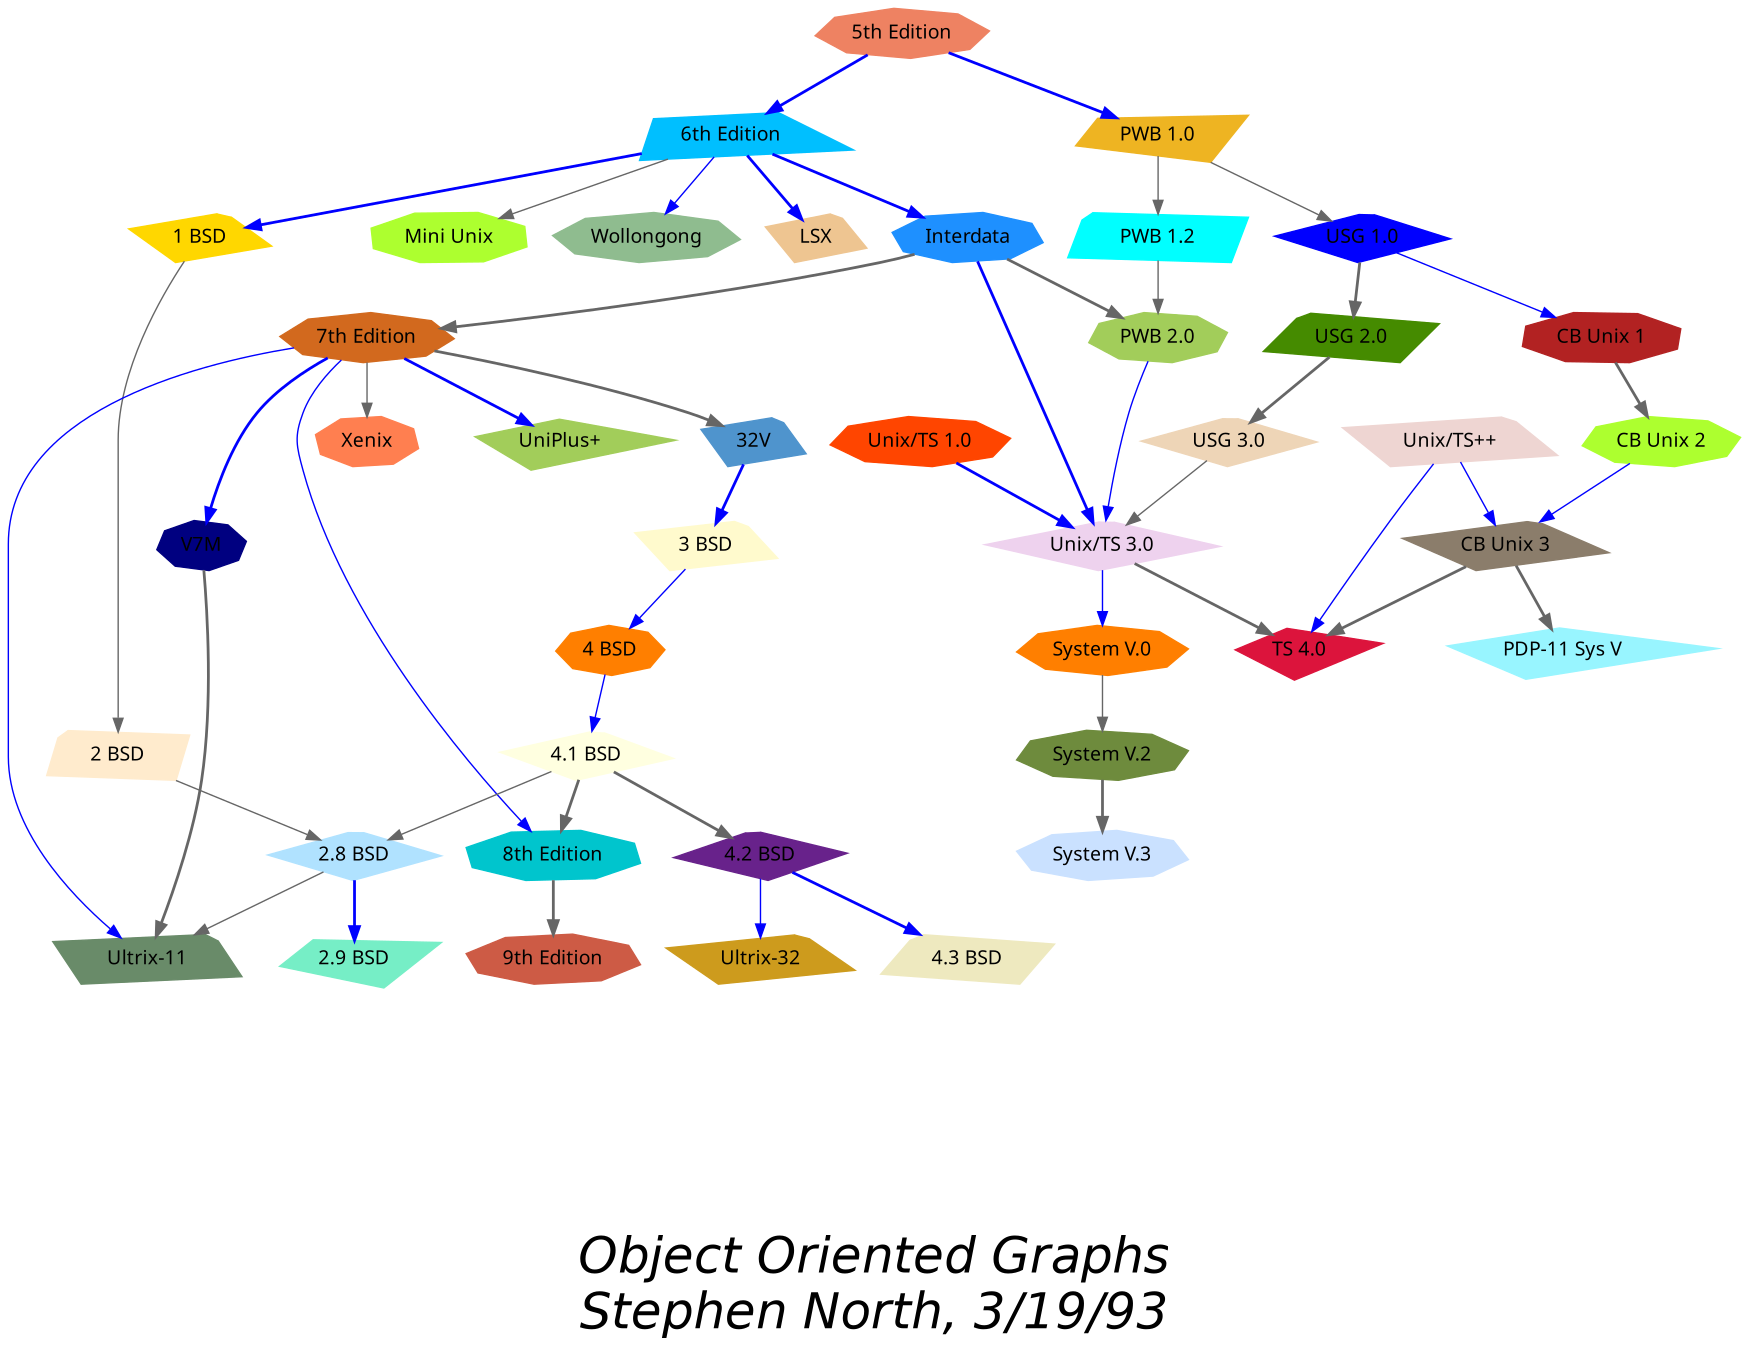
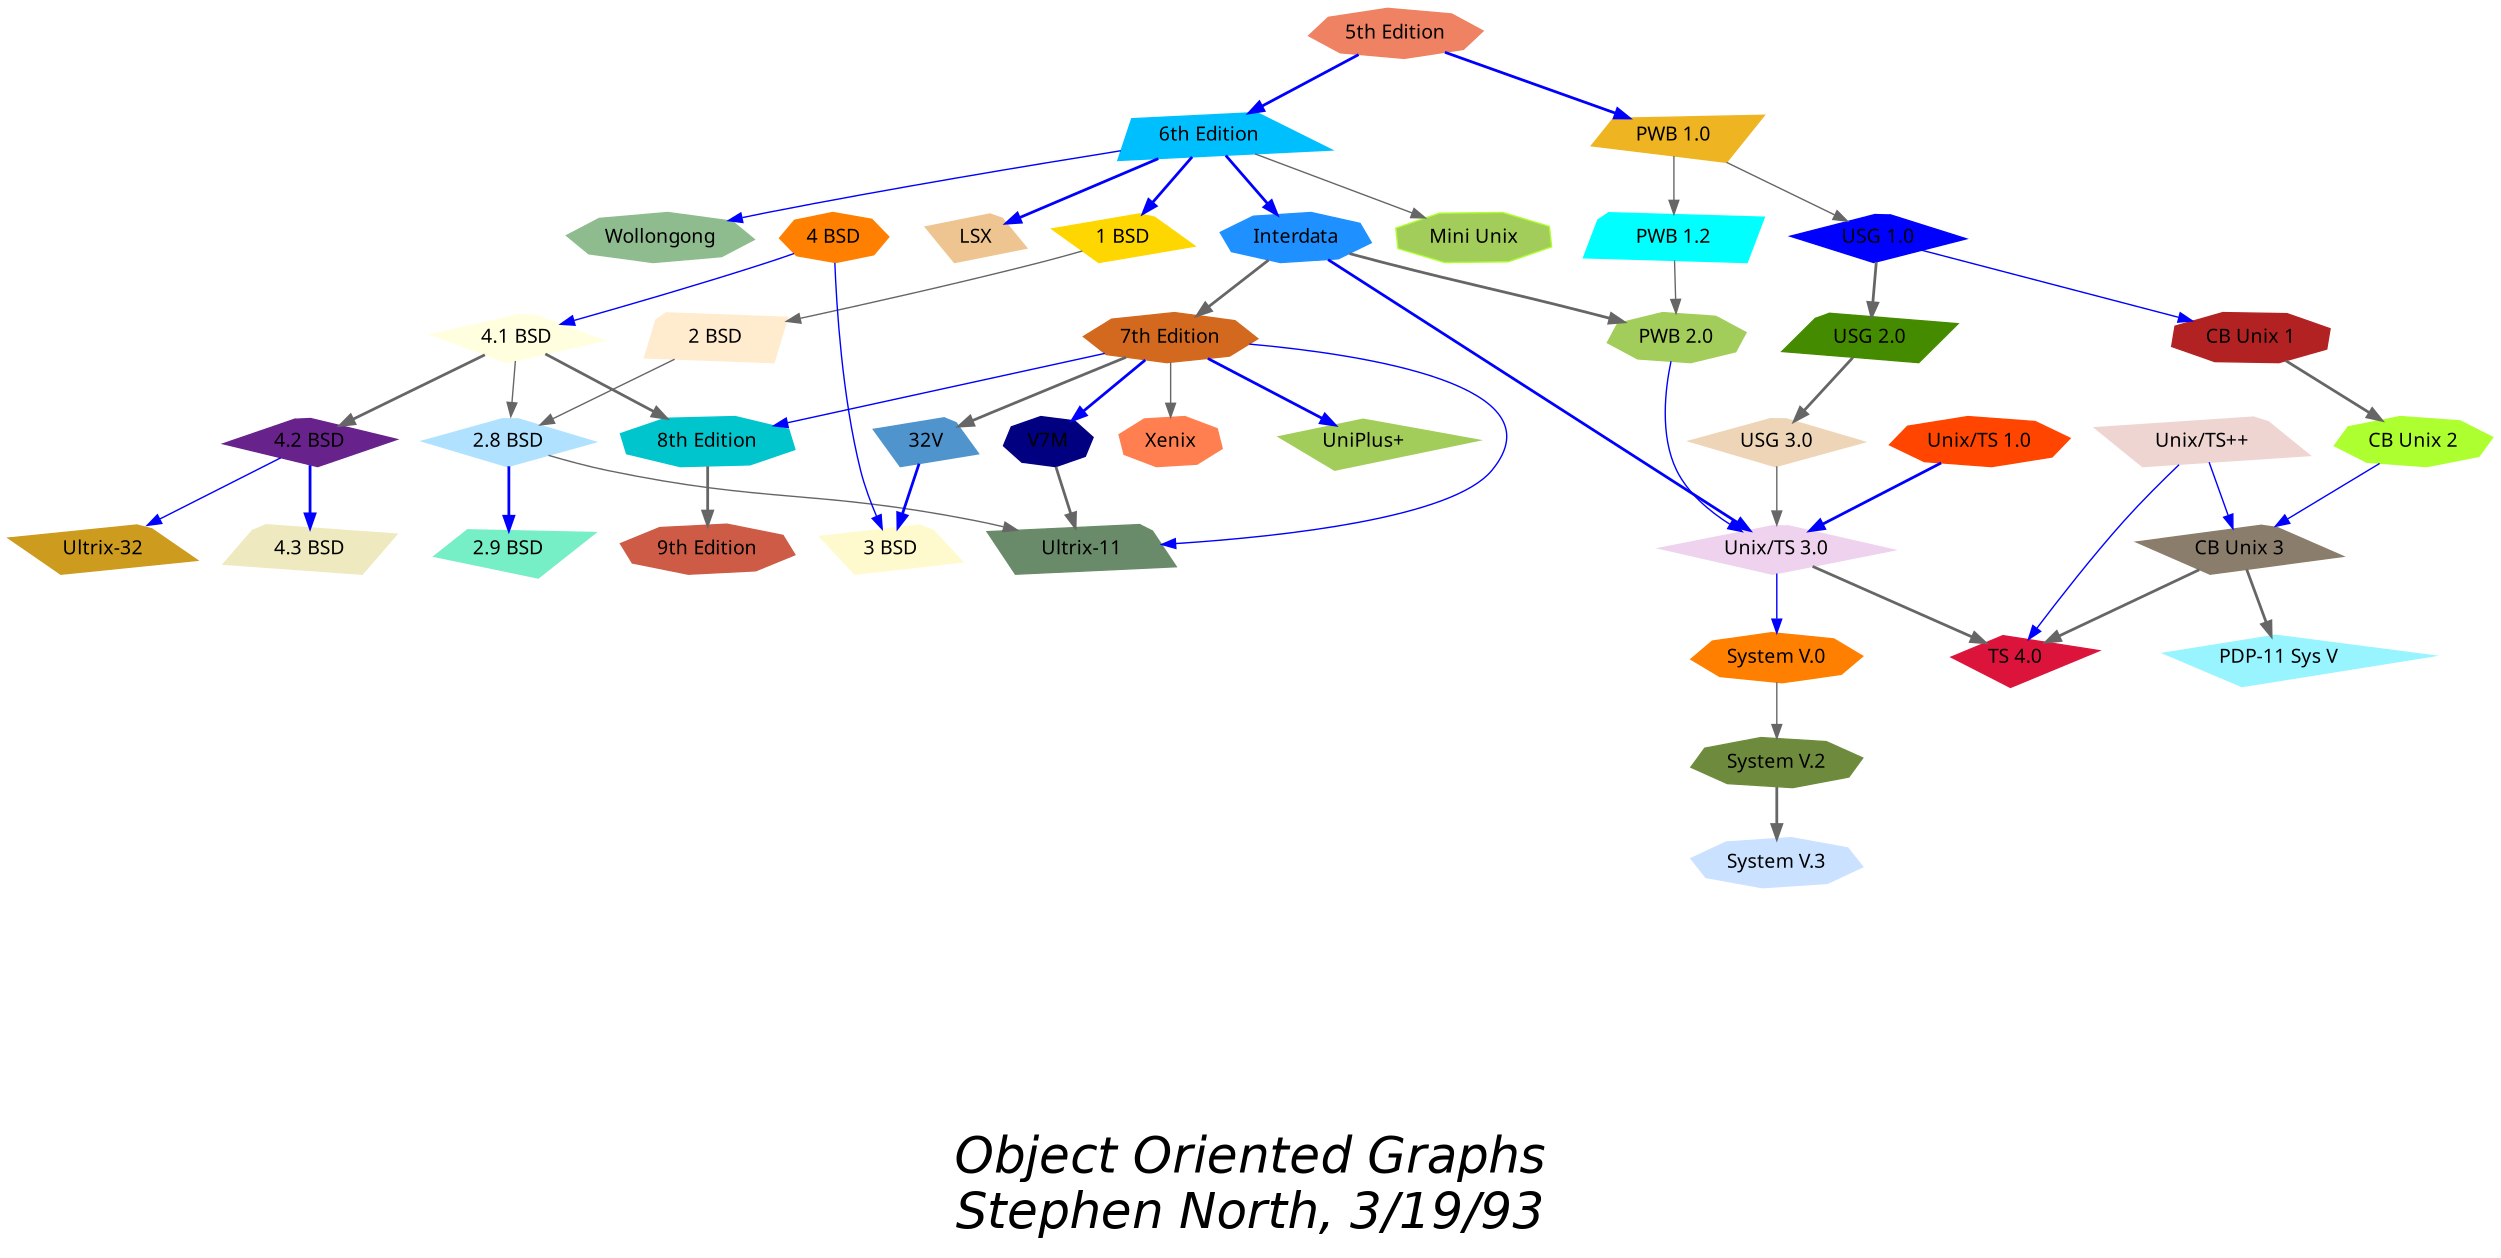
(449, 238) -> (1474, 238)
(662, 594) -> (846, 392)
